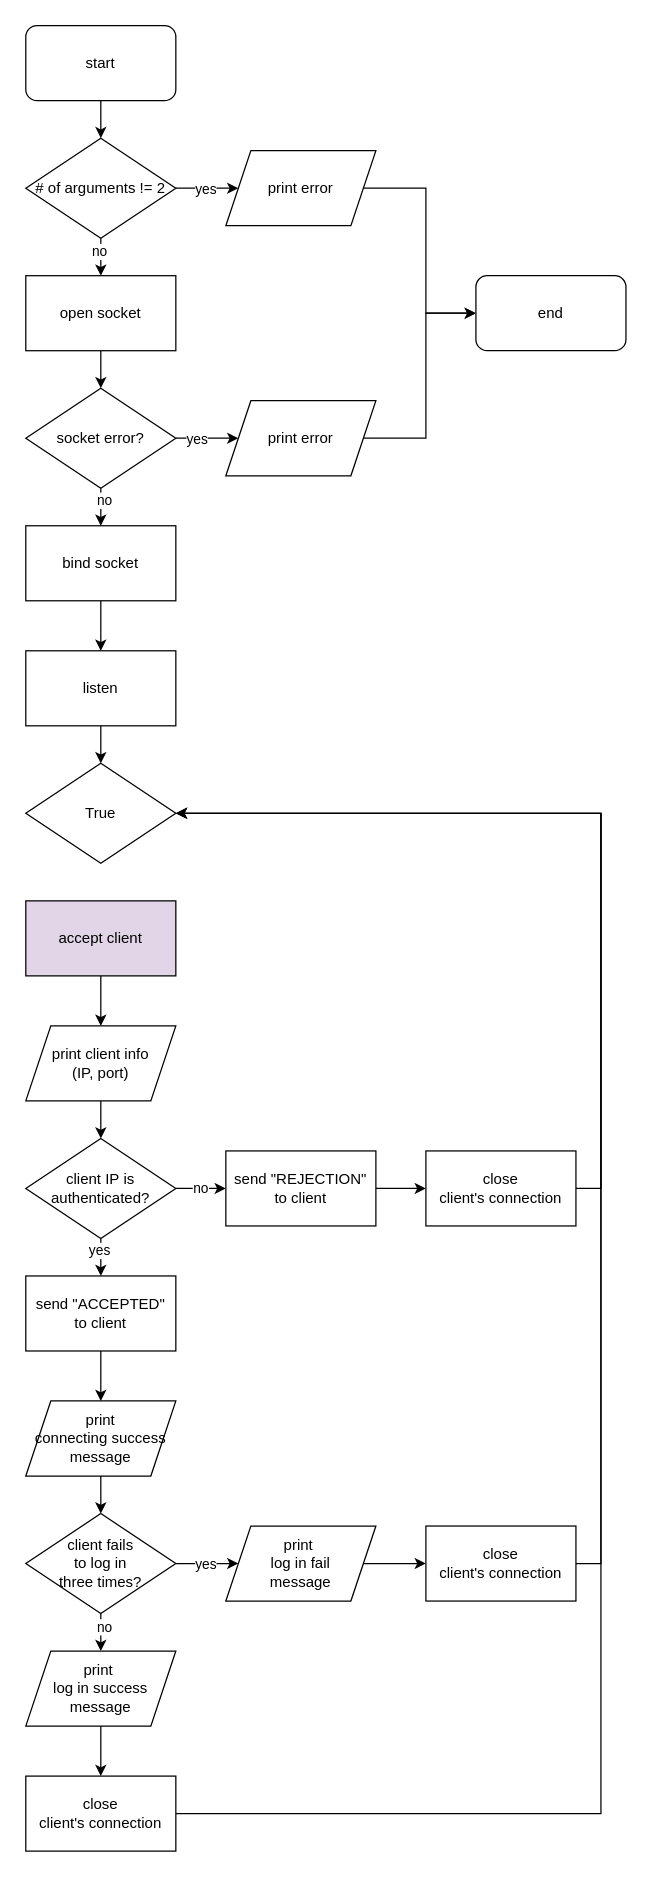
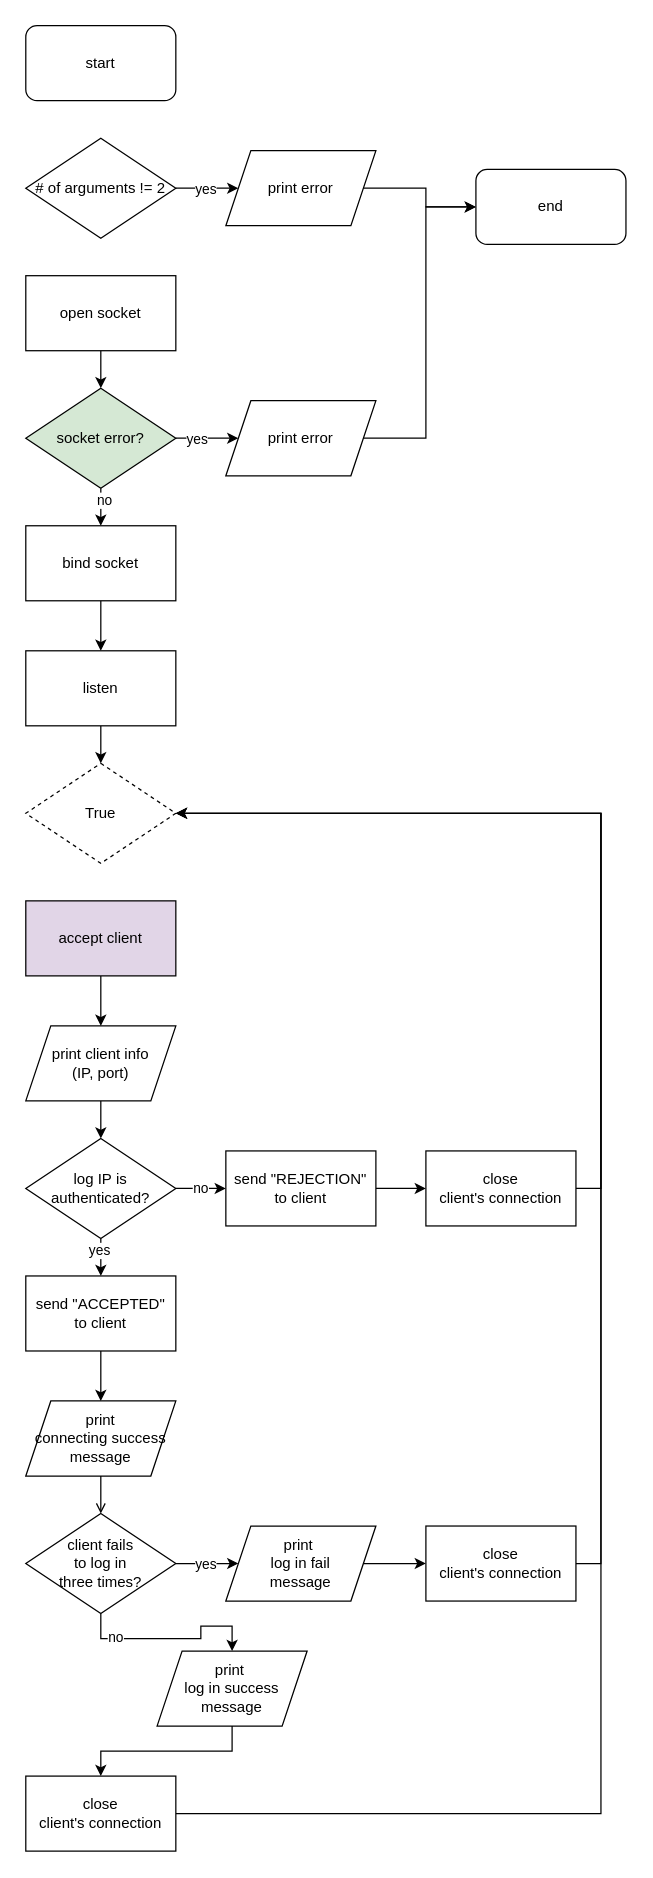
(101, 124) -> none
(101, 261) -> none
(551, 313) -> (551, 207)
(101, 438) -> (101, 438)
(101, 813) -> (101, 813)
(101, 1188) -> (101, 1188)
(101, 1503) -> (101, 1505)
(101, 1688) -> (232, 1688)
